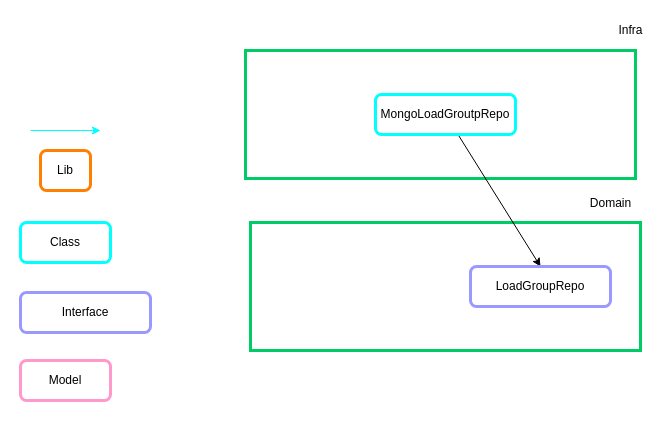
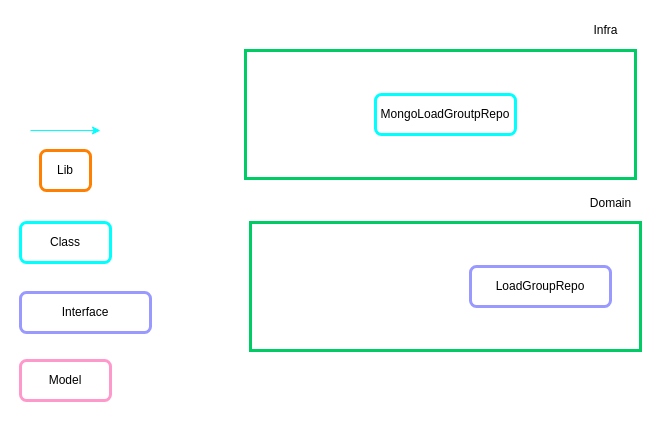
(631, 31) -> (606, 31)
(497, 197) -> none
